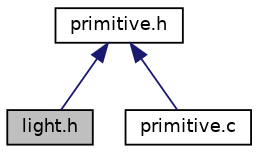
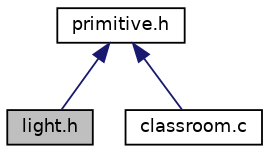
(188, 127) -> (194, 127)
